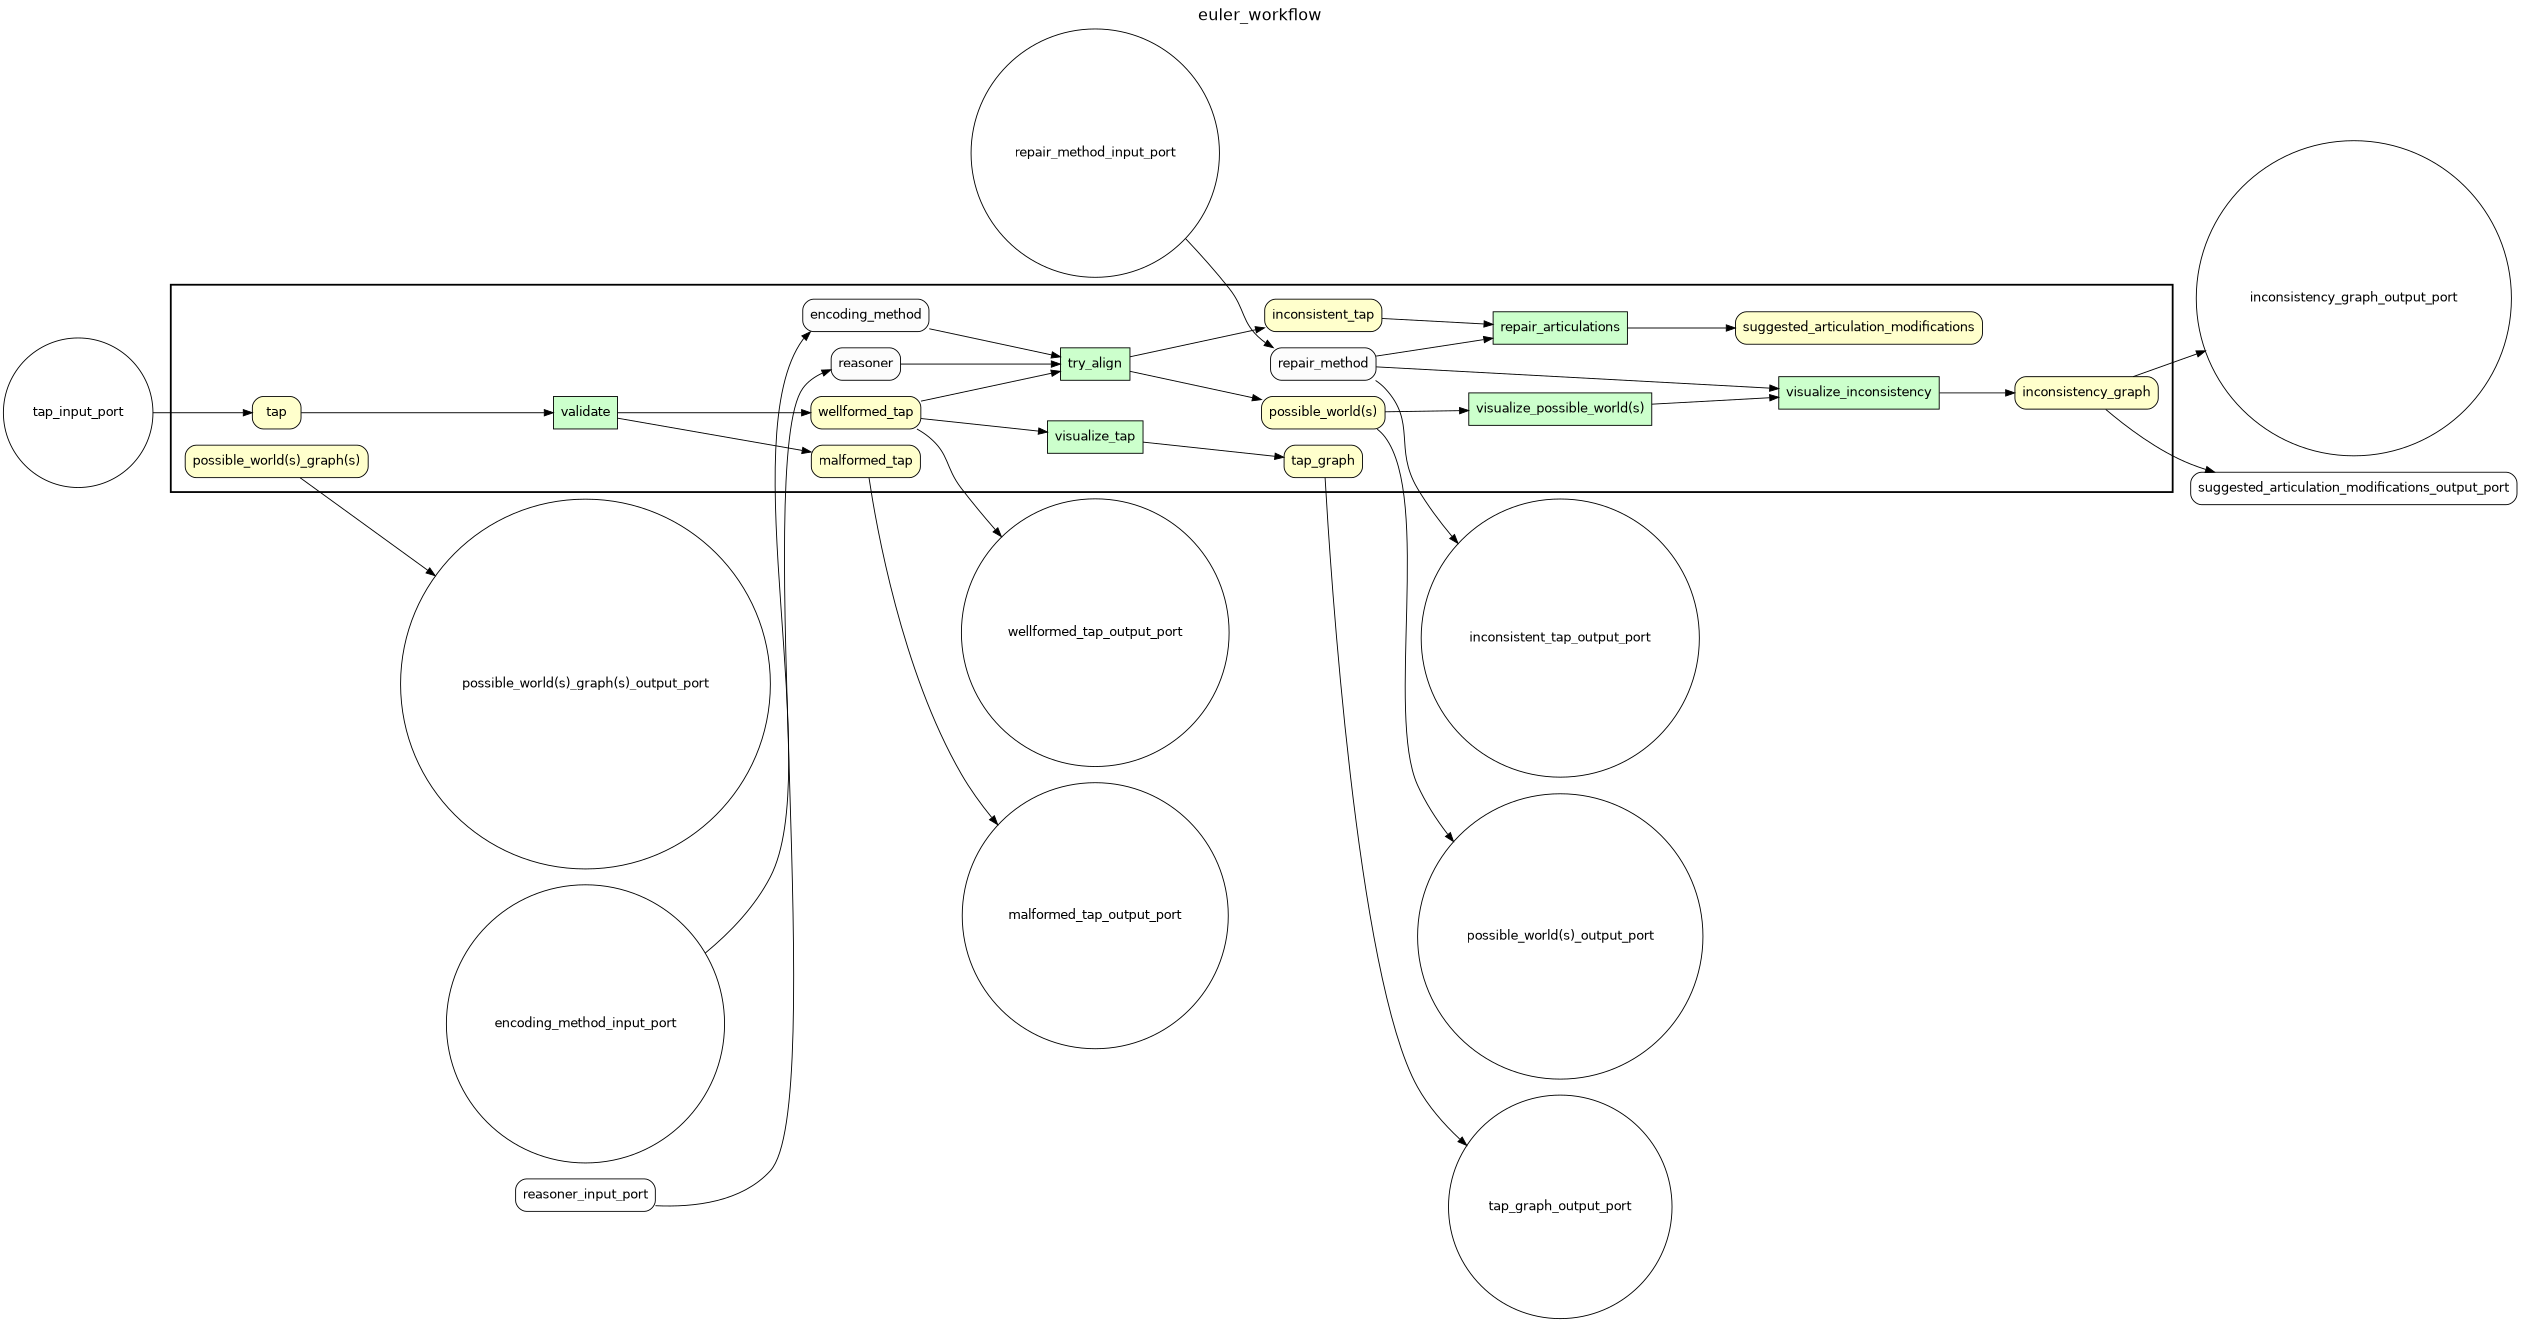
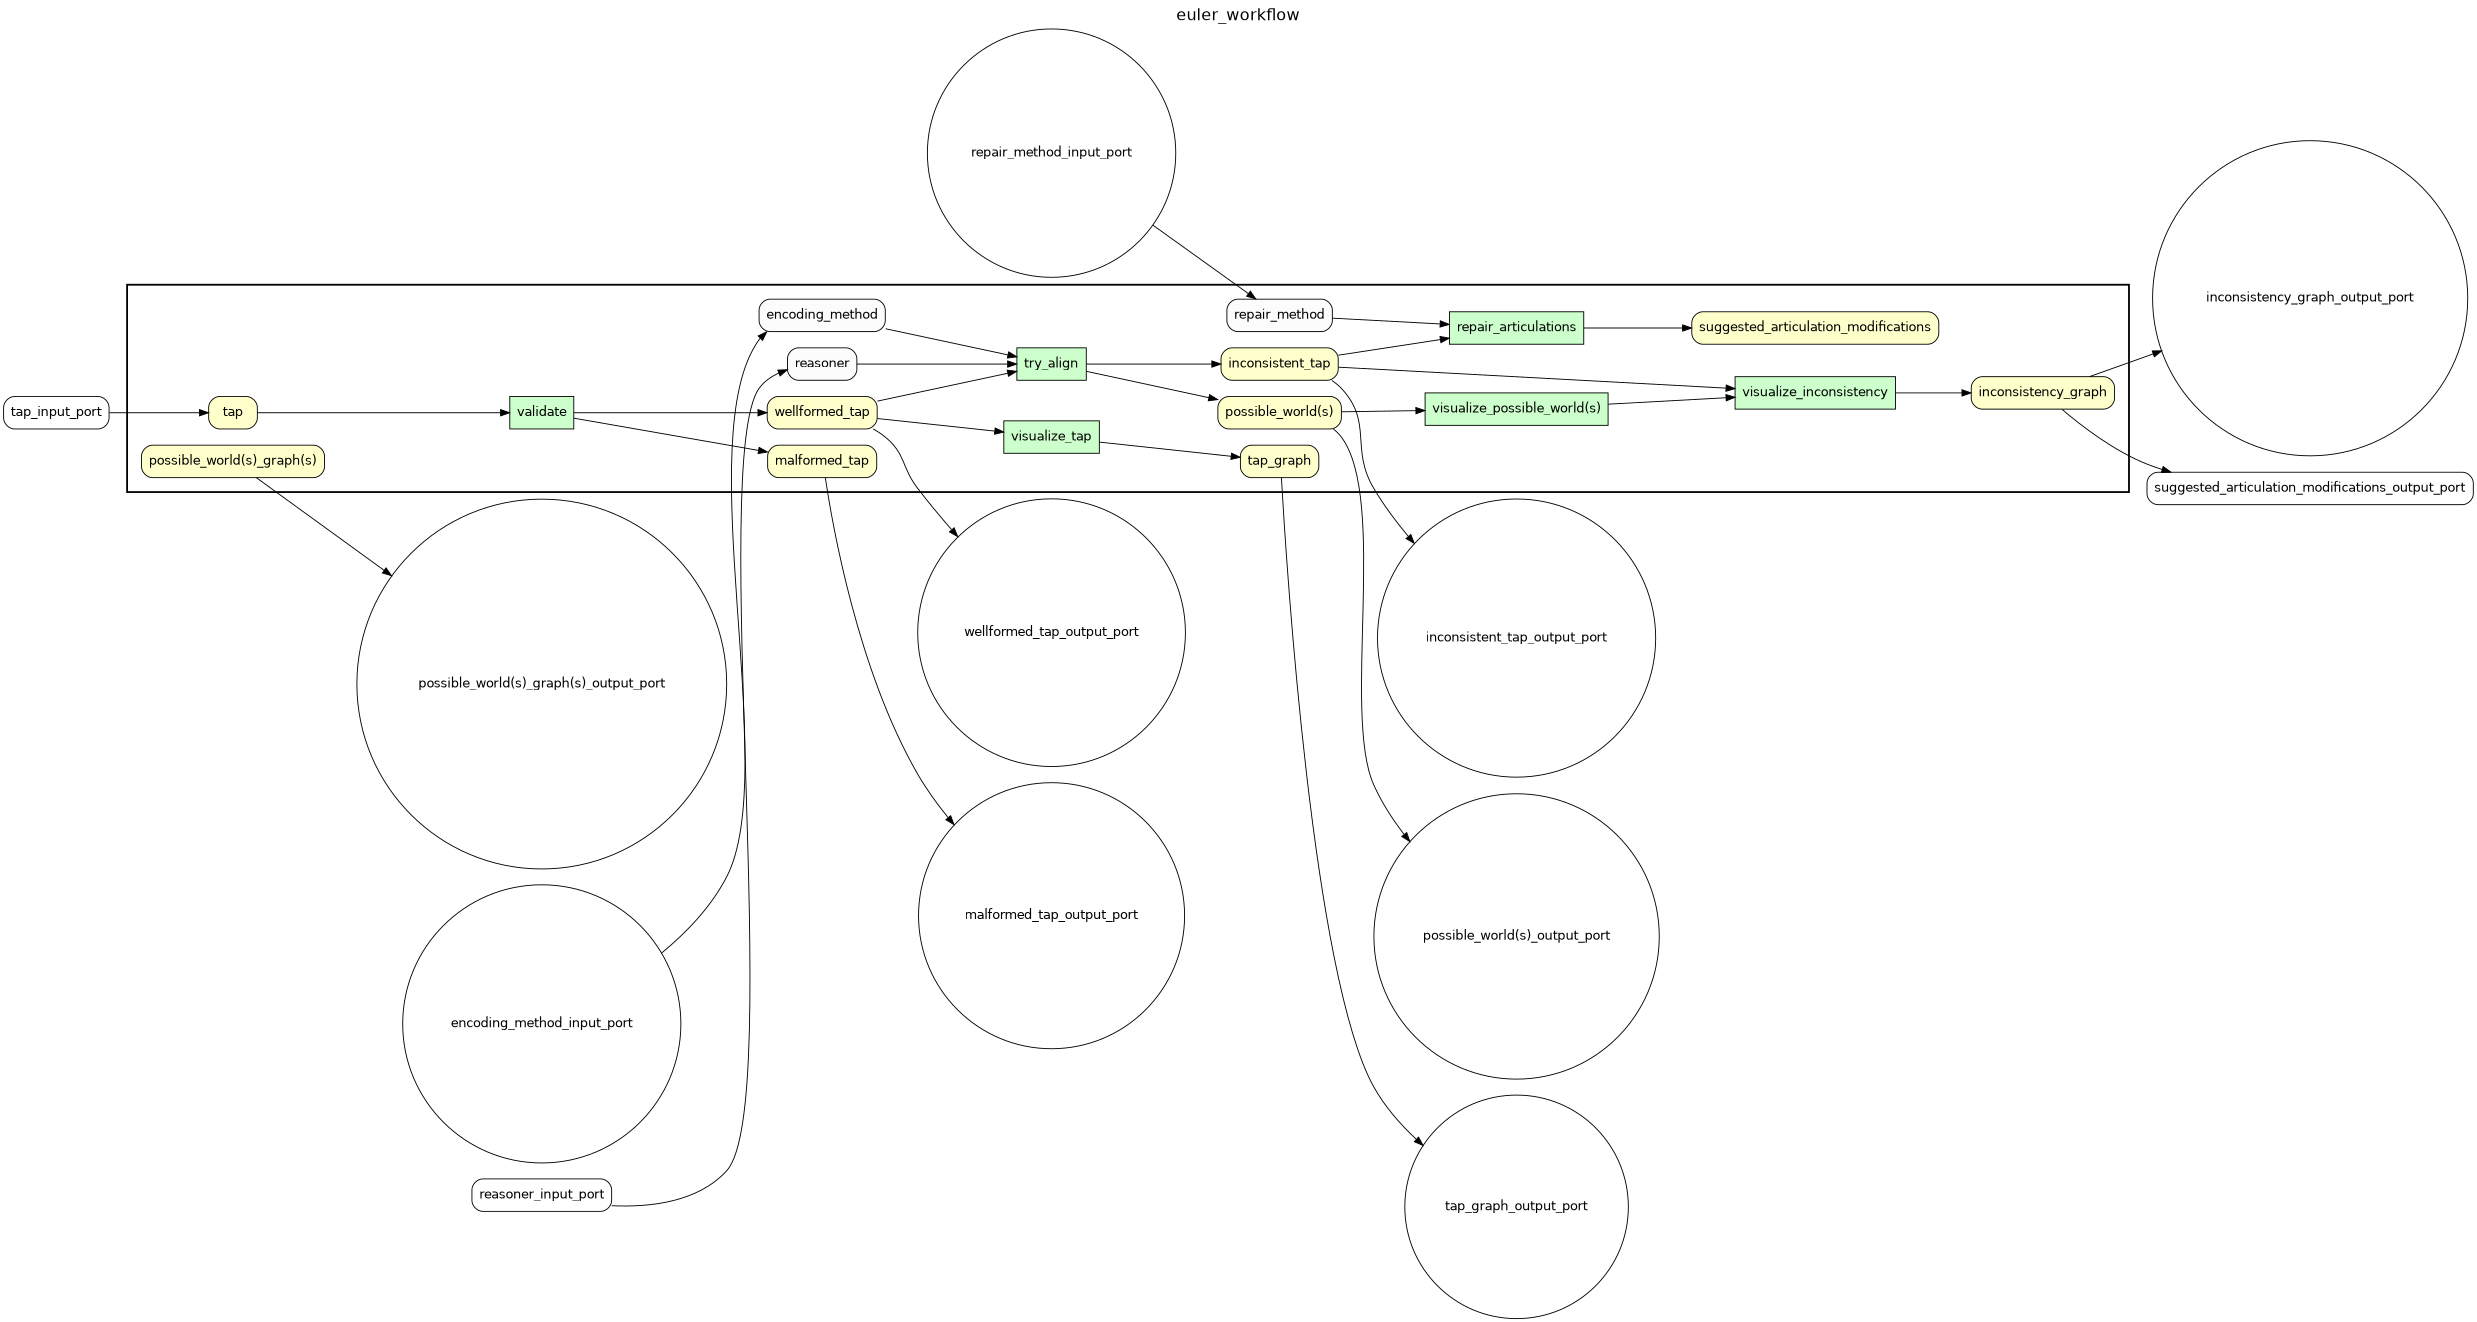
(1573, 377) -> (1532, 378)
(78, 413) -> (56, 413)
(1407, 460) -> (1363, 460)
